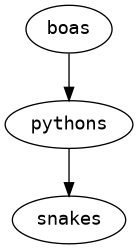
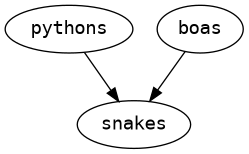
(69, 70) -> (171, 71)
